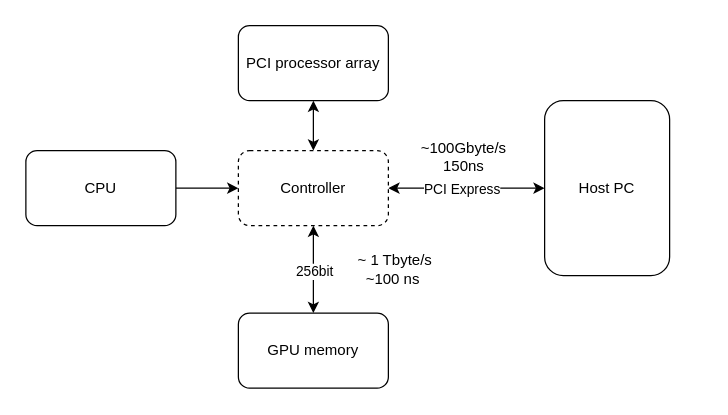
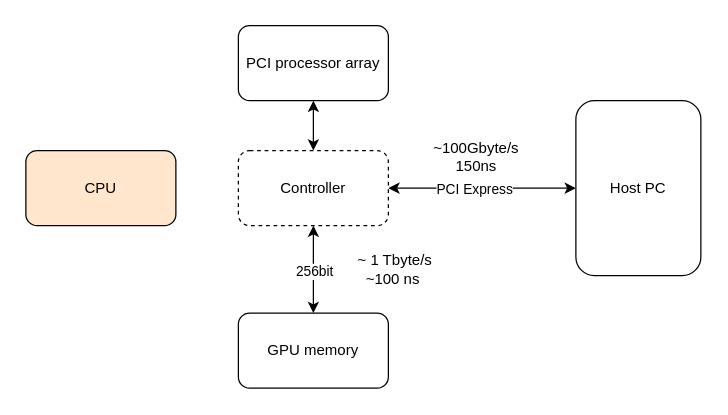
(463, 157) -> (476, 157)
(101, 188) -> (101, 188)
(203, 188) -> none
(607, 188) -> (638, 188)
